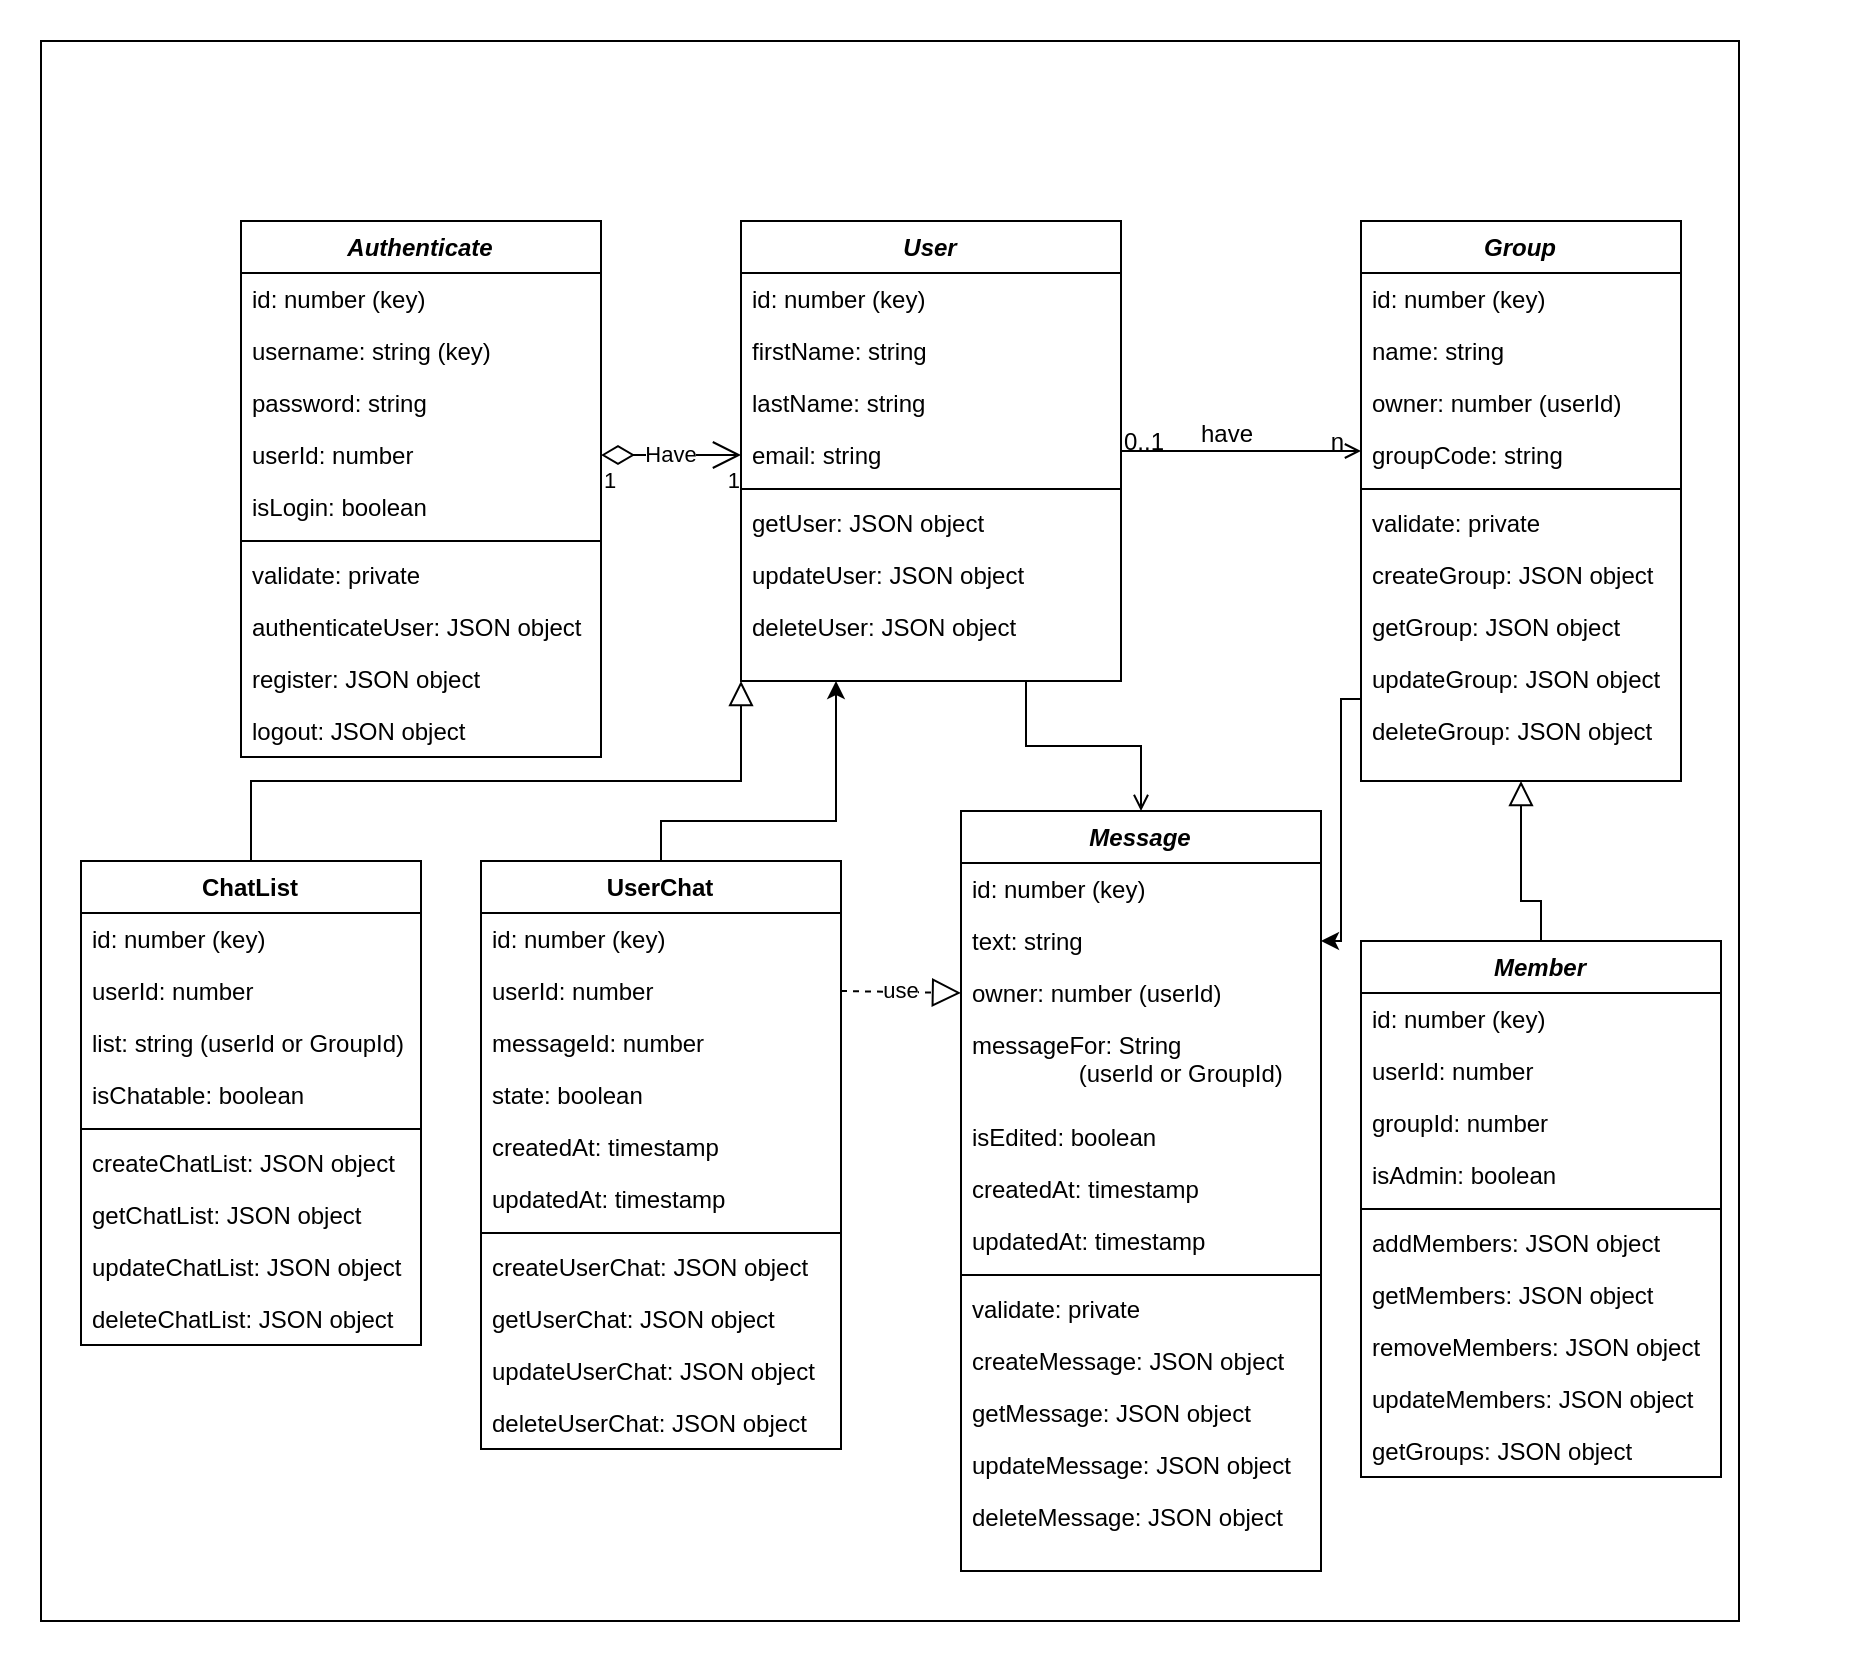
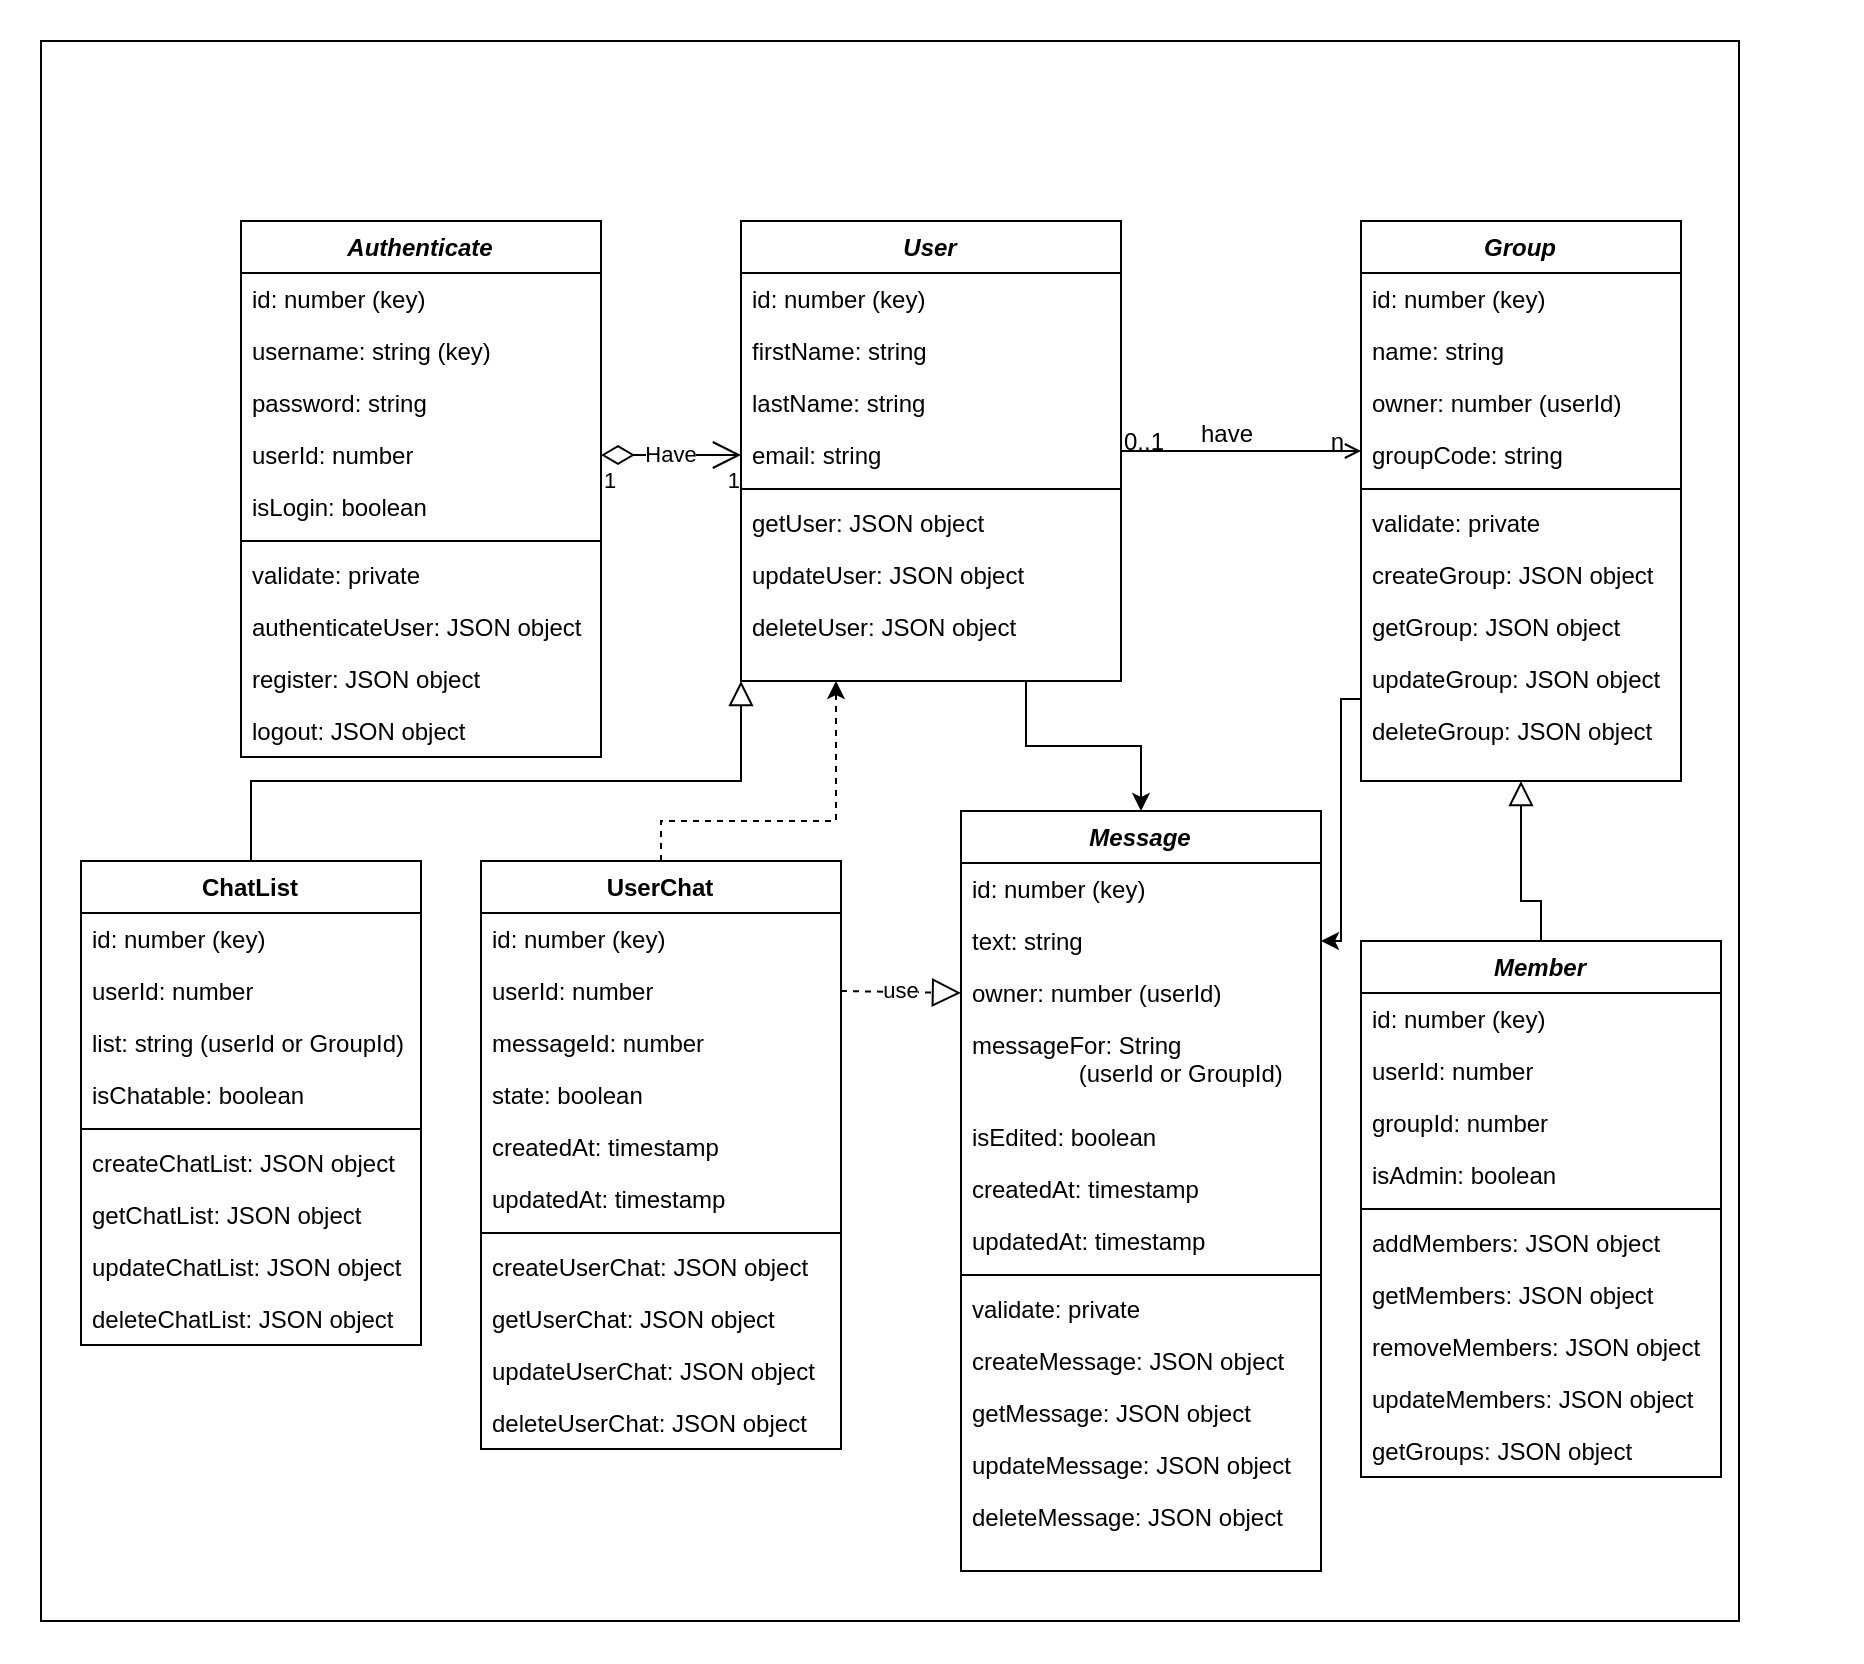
(1141, 798) -> (1141, 796)
(793, 821) -> (793, 821)
